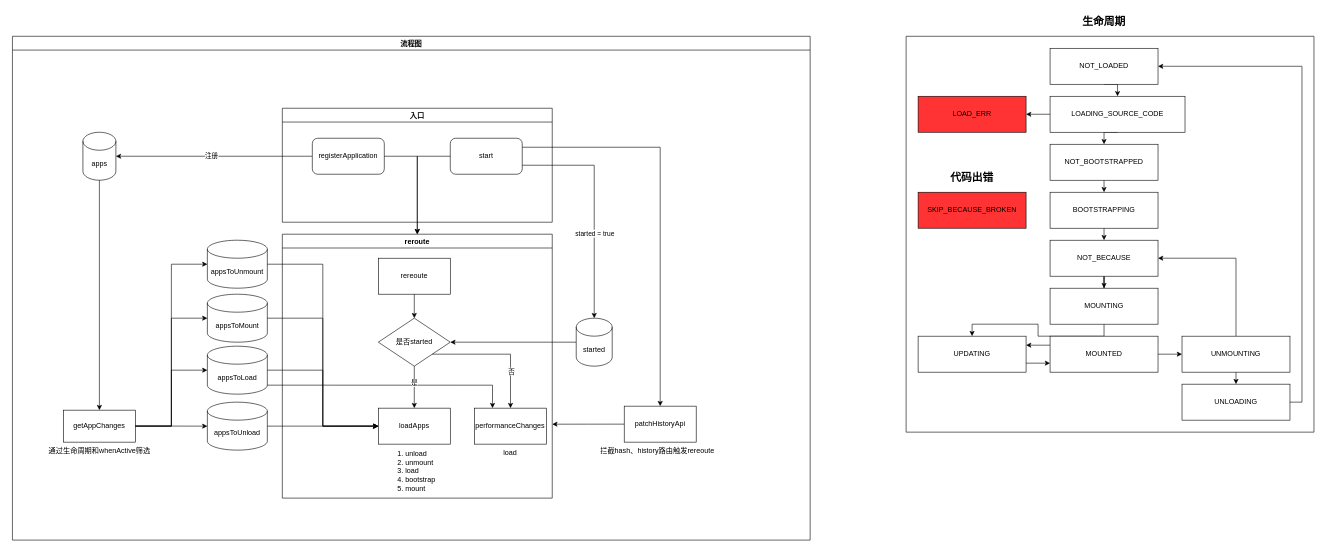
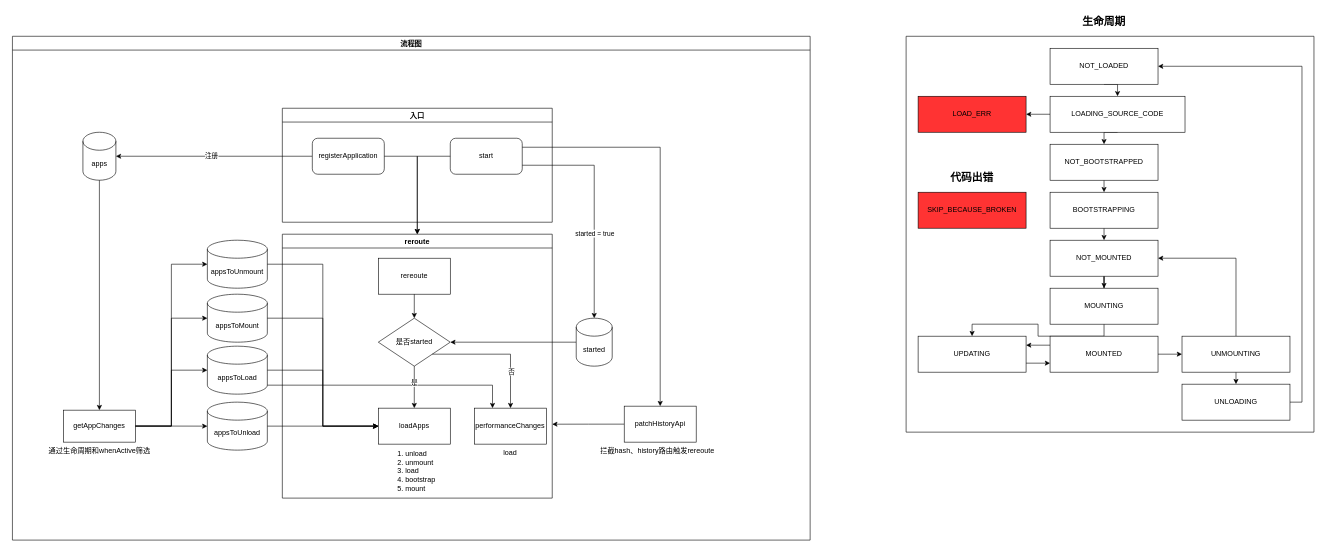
(1104, 258) -> (1104, 258)
